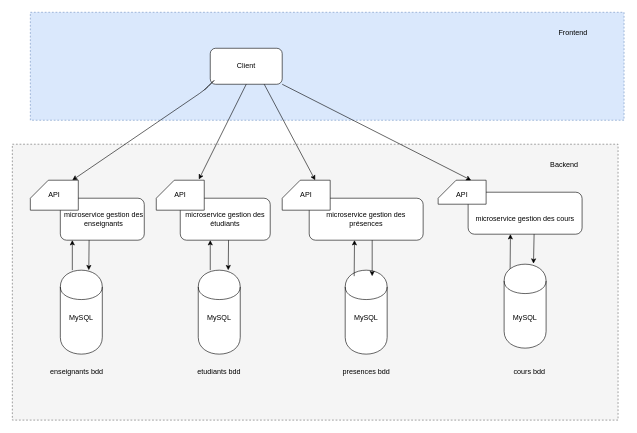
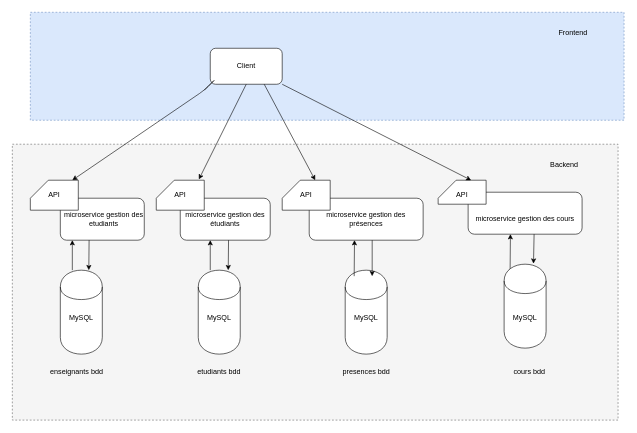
(104, 219) -> (104, 219)
